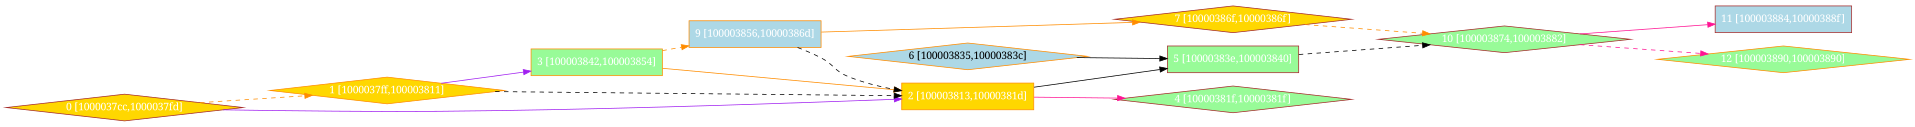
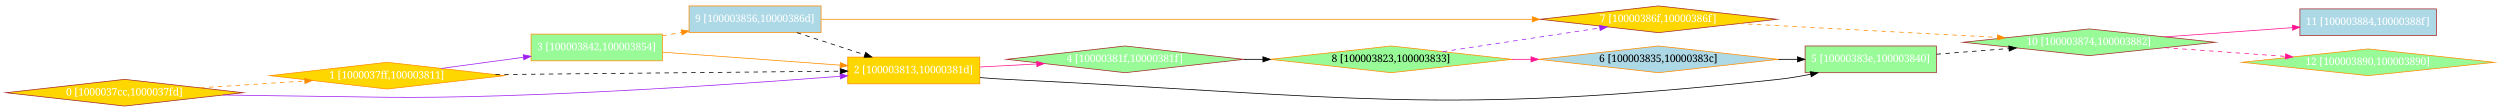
none -> (1391, 59)
